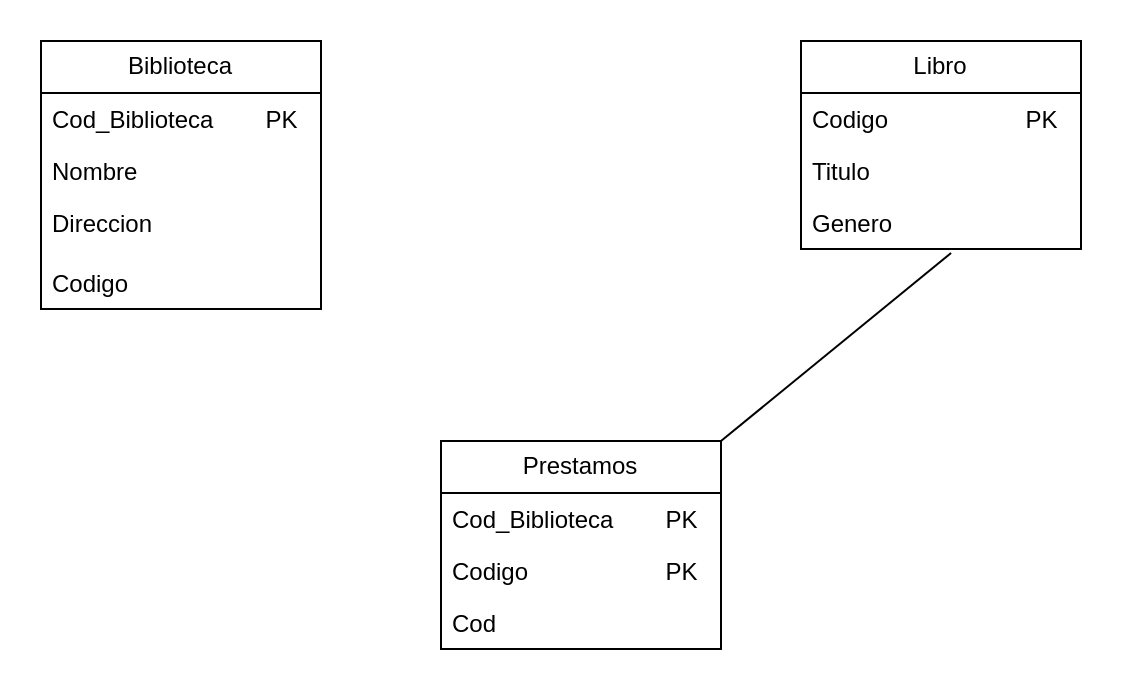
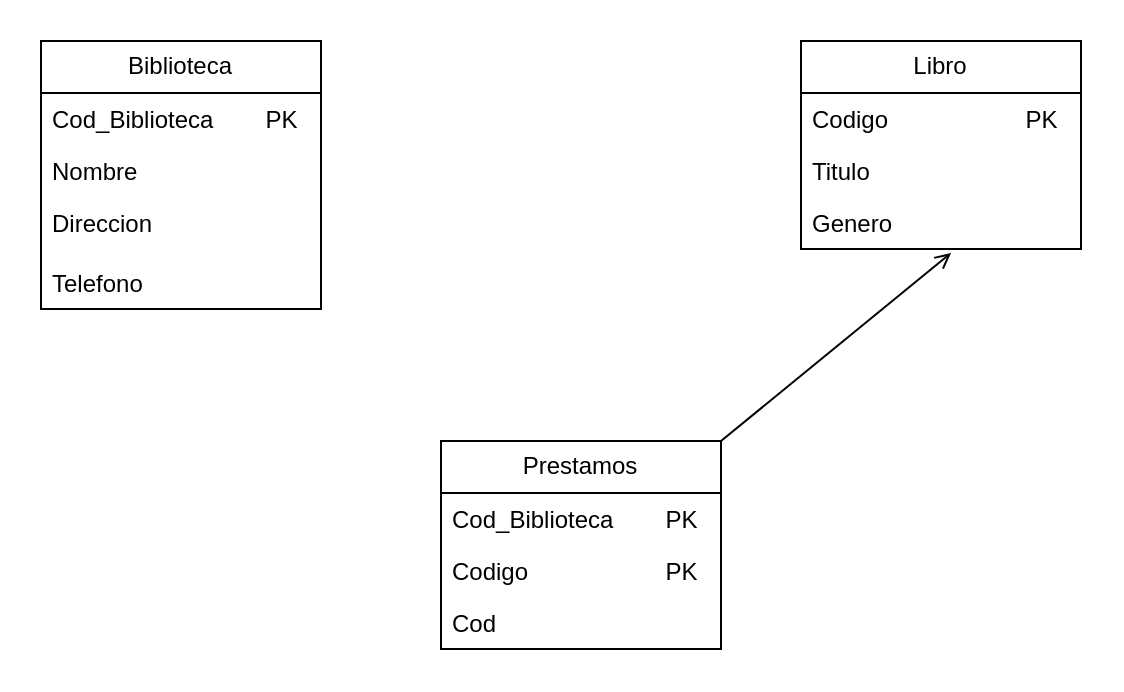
(946, 257) -> (945, 258)
(90, 285) -> (104, 285)
